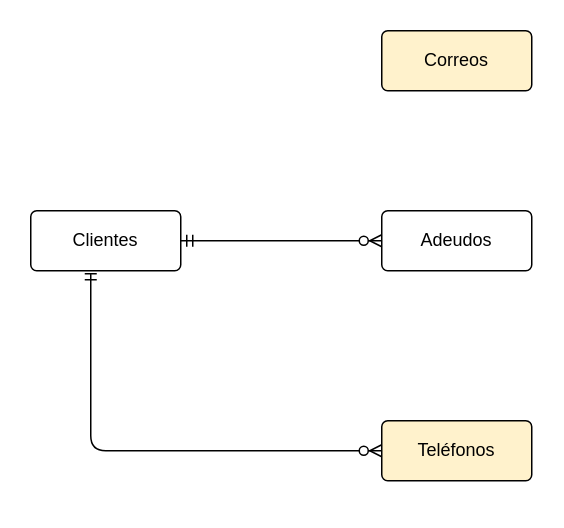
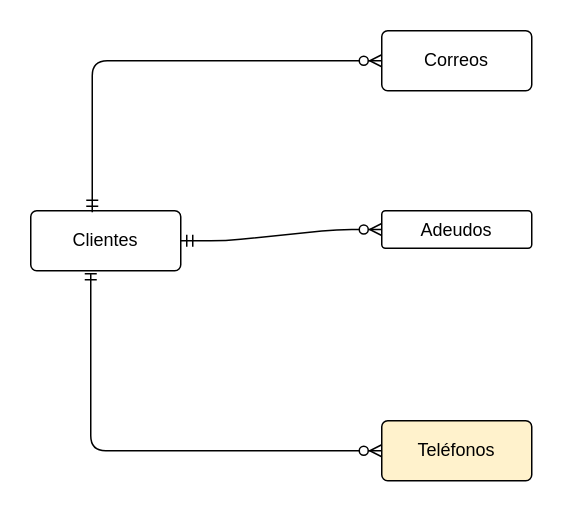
none -> (166, 61)
(457, 61) -> (457, 61)
(457, 241) -> (457, 230)
